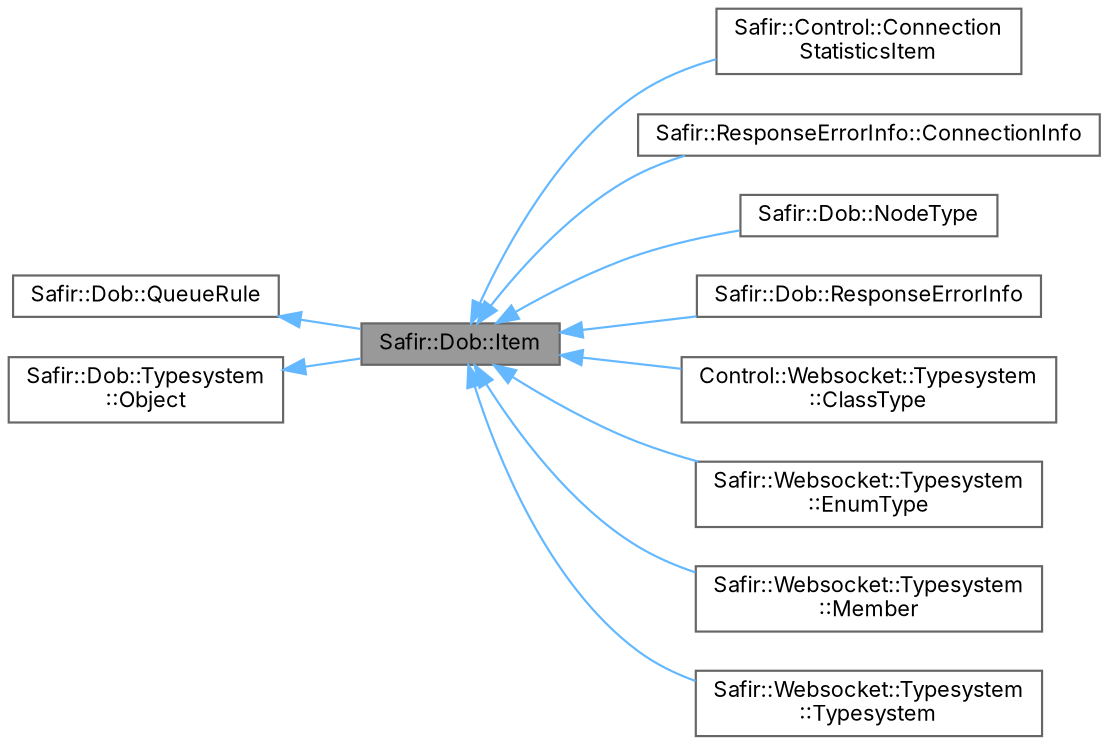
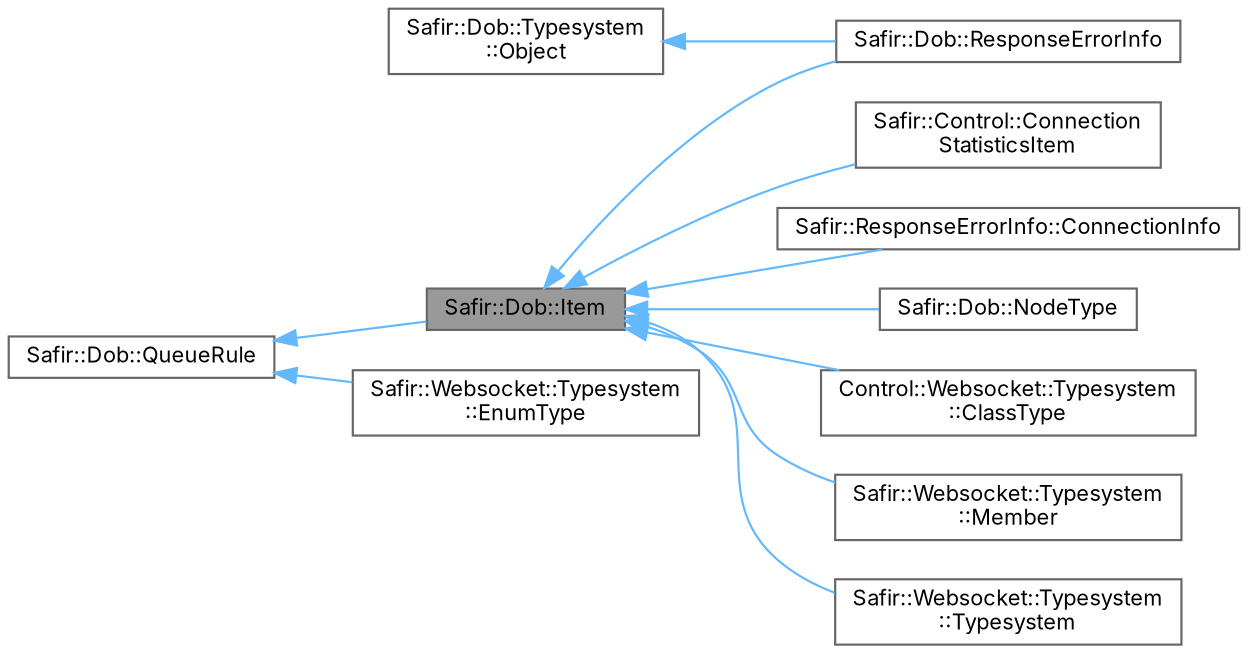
(333, 363) -> (761, 41)
(602, 426) -> (325, 379)
